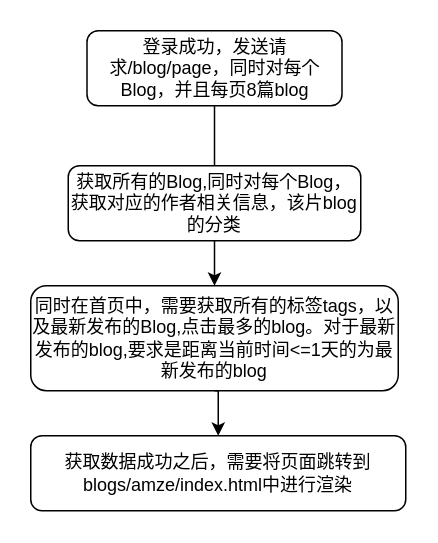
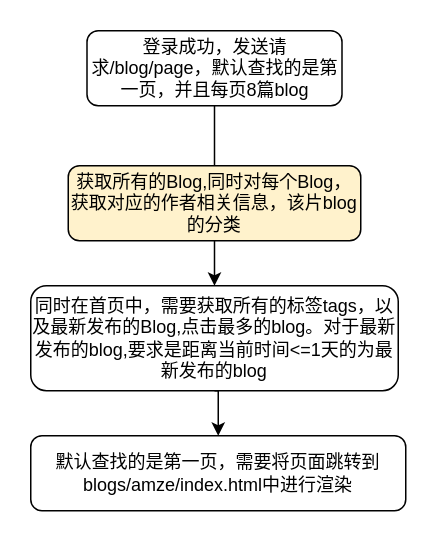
(215, 68) -> (215, 68)
(215, 203) -> (215, 203)
(218, 473) -> (218, 473)
